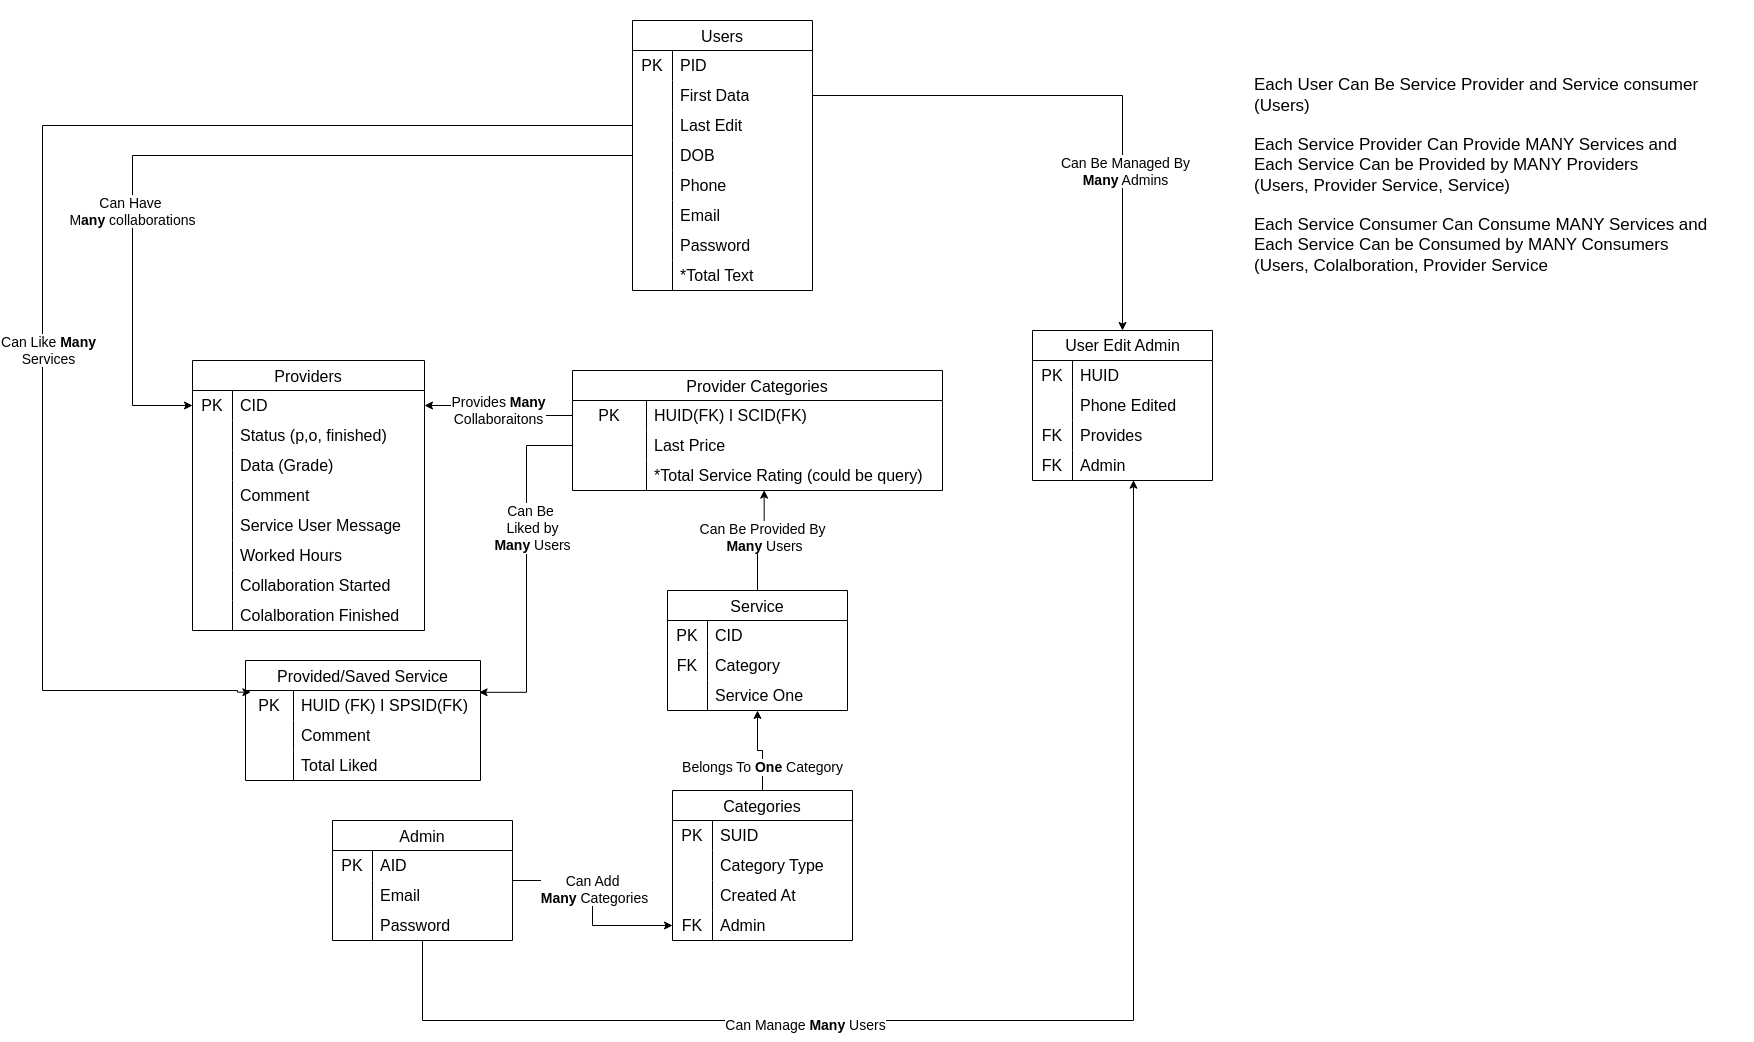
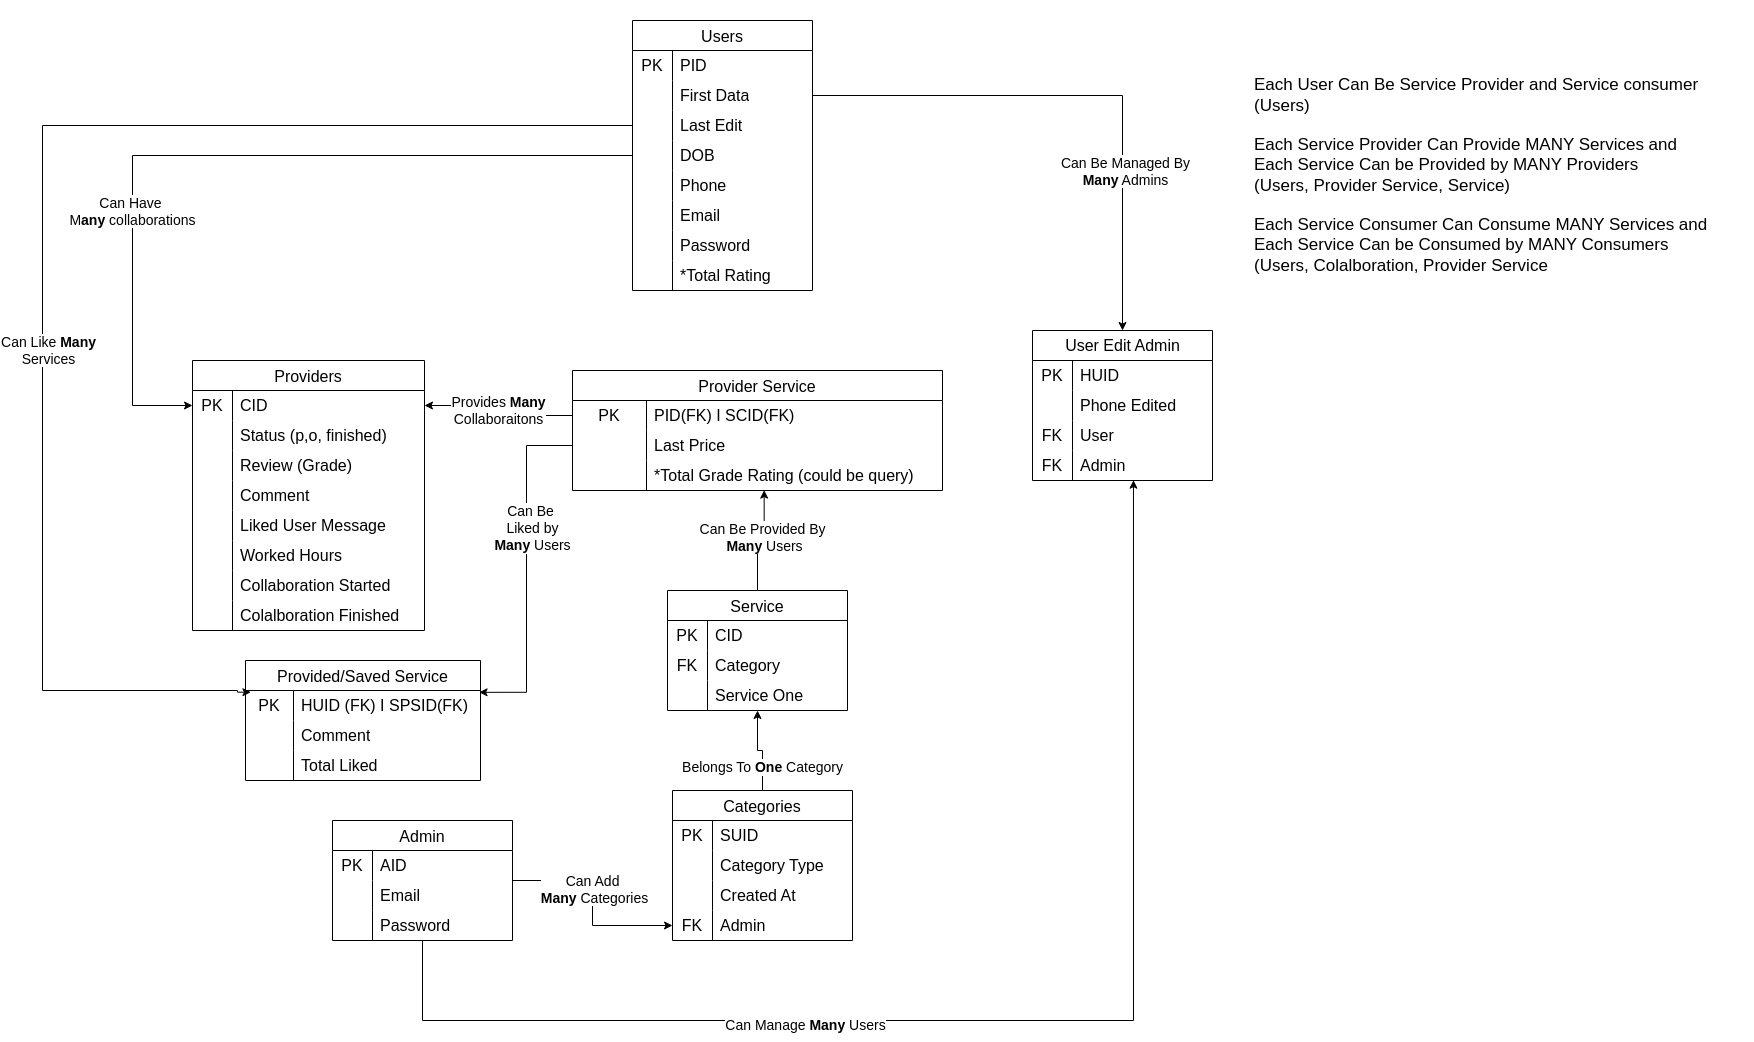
(726, 276) -> (733, 276)
(757, 387) -> (757, 387)
(735, 416) -> (731, 416)
(1114, 436) -> (1098, 436)
(292, 466) -> (299, 466)
(799, 476) -> (799, 476)
(324, 526) -> (315, 526)
